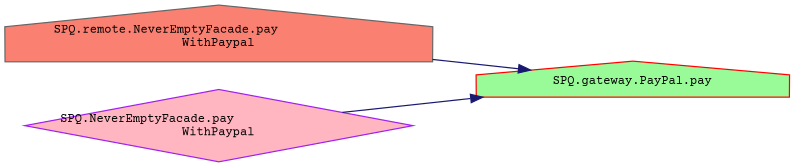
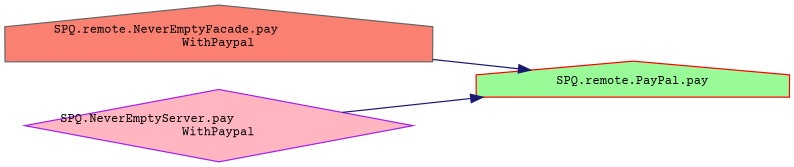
(633, 81) -> (633, 81)
(219, 126) -> (219, 126)
